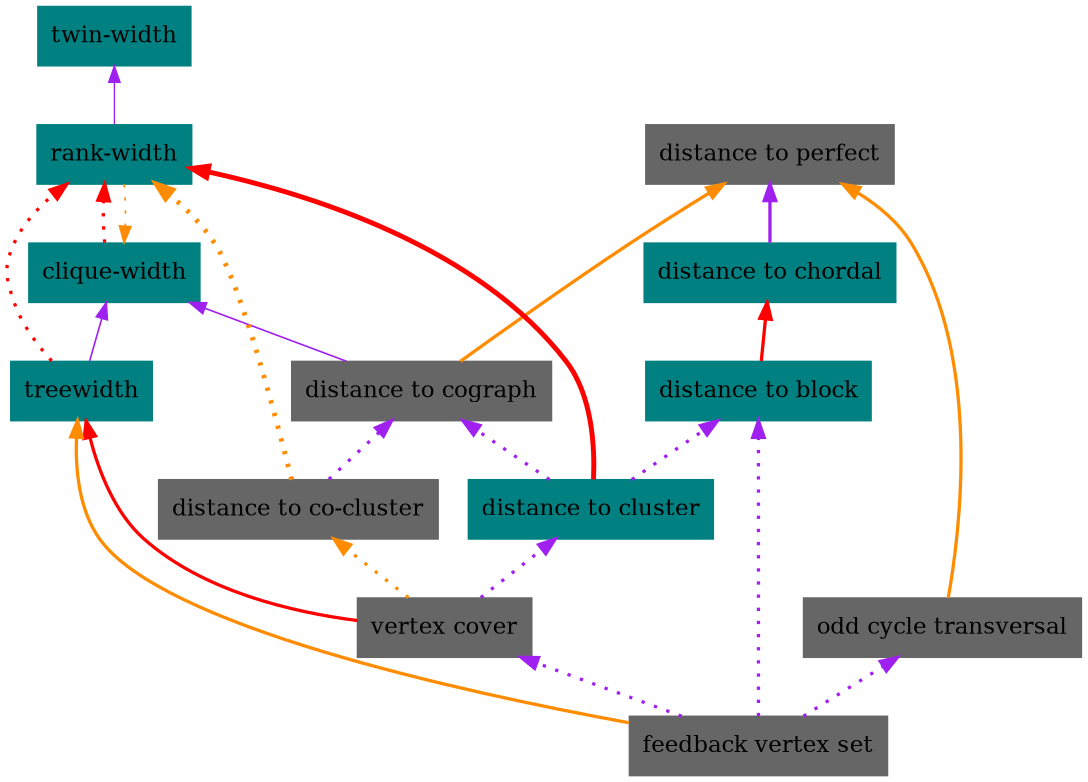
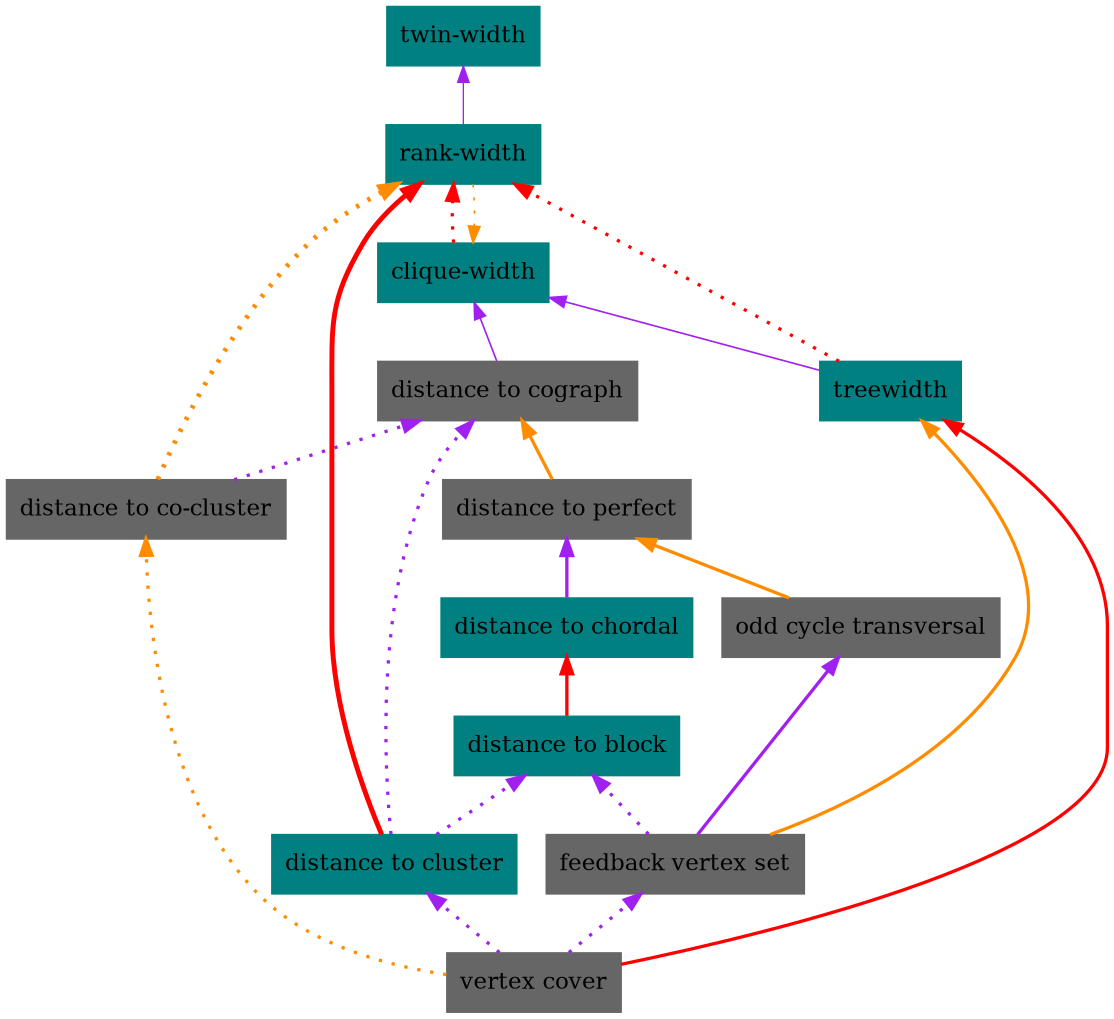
(583, 275) -> (541, 458)
(609, 690) -> (598, 928)
(843, 691) -> (763, 753)
